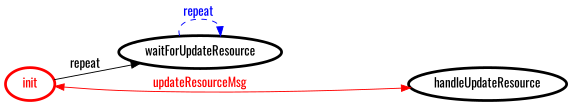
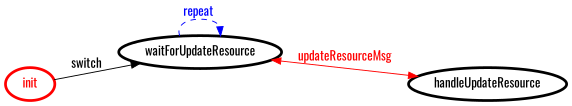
(87, 64) -> (87, 64)
(233, 92) -> (345, 68)
